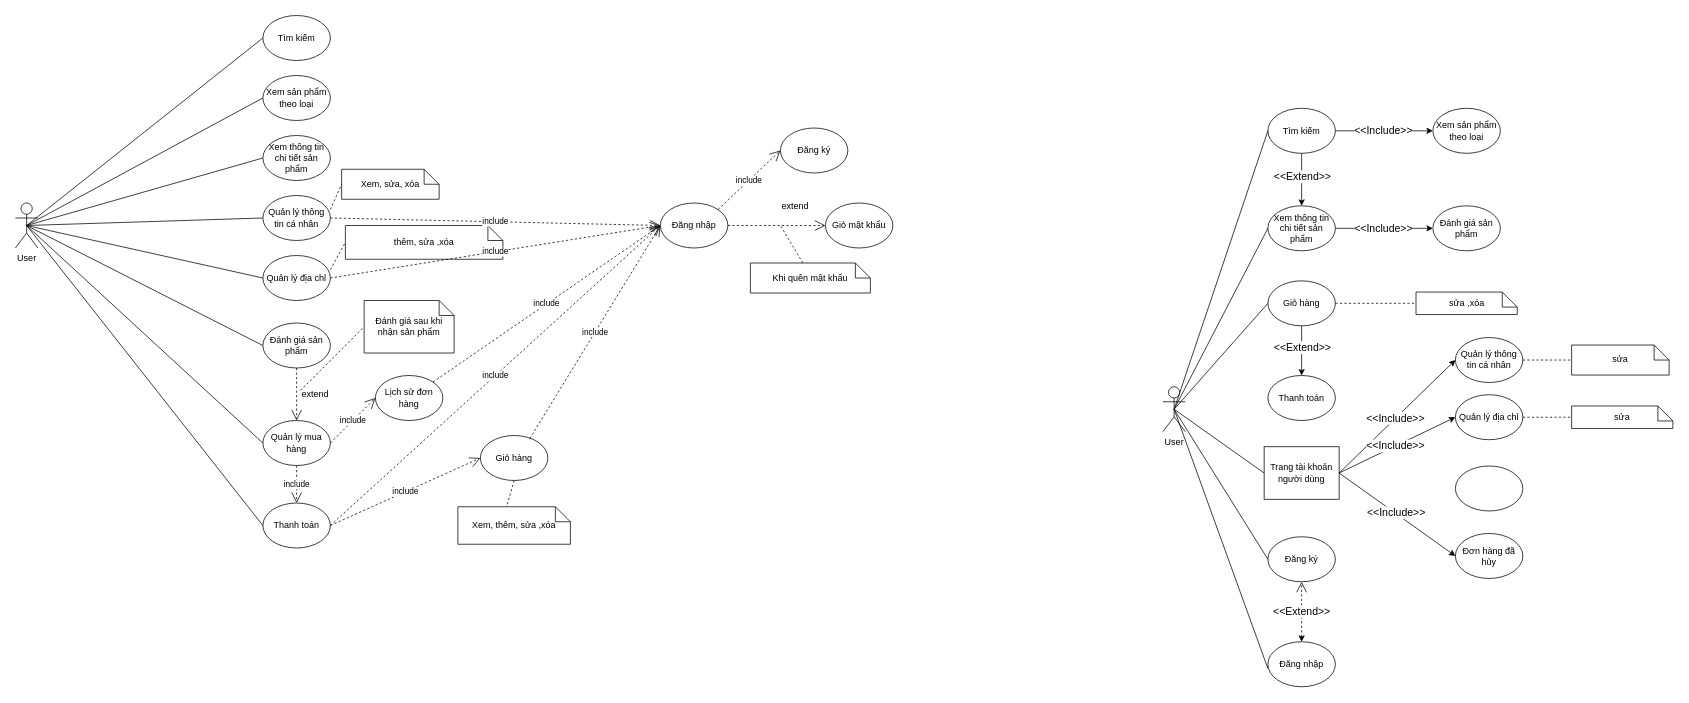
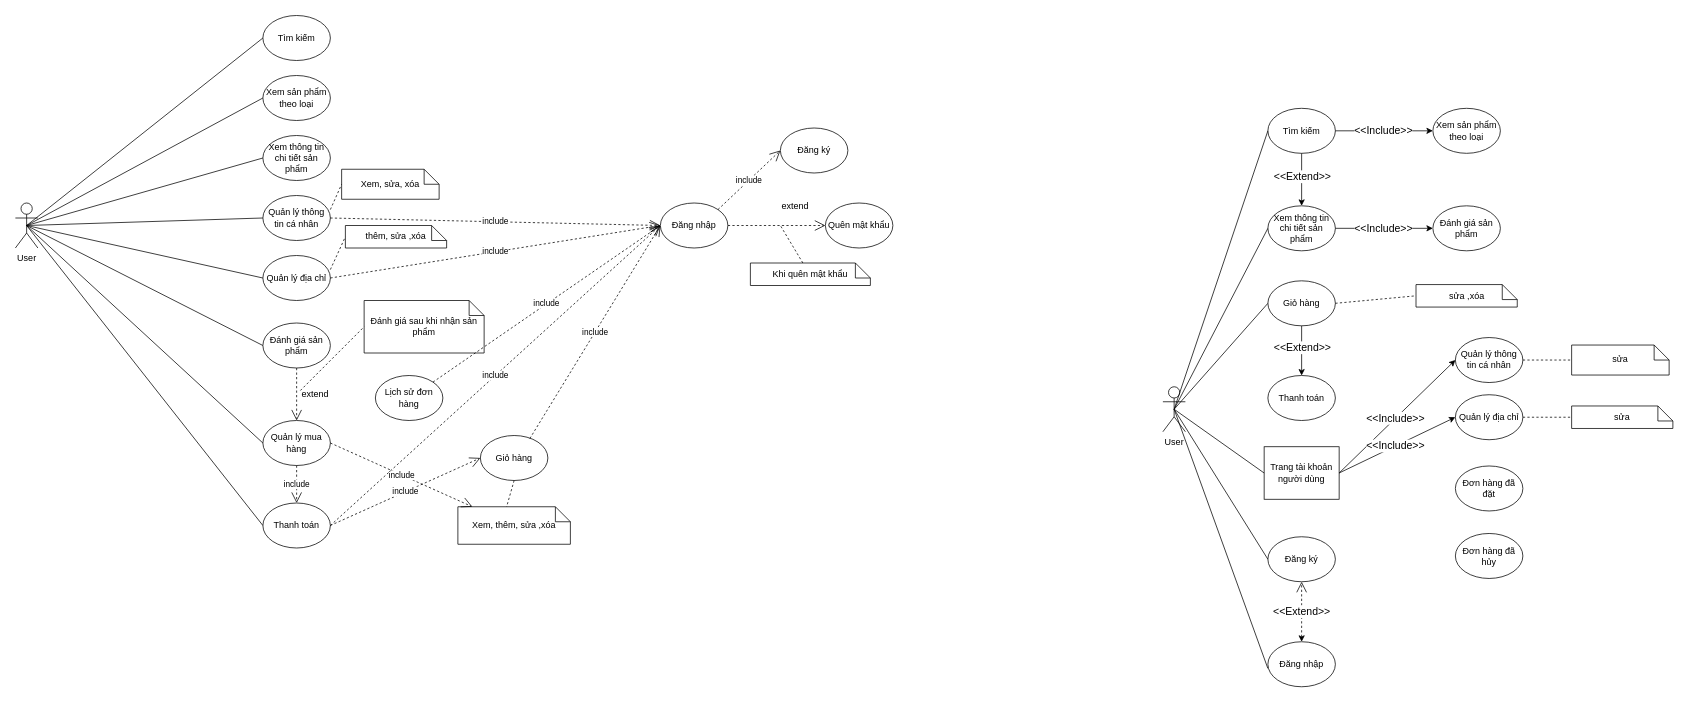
(859, 225) -> (859, 225)
(424, 242) -> (396, 237)
(810, 278) -> (810, 274)
(1467, 303) -> (1467, 296)
(409, 327) -> (424, 327)
(352, 421) -> (400, 474)
none -> (1489, 488)
(1396, 514) -> none
